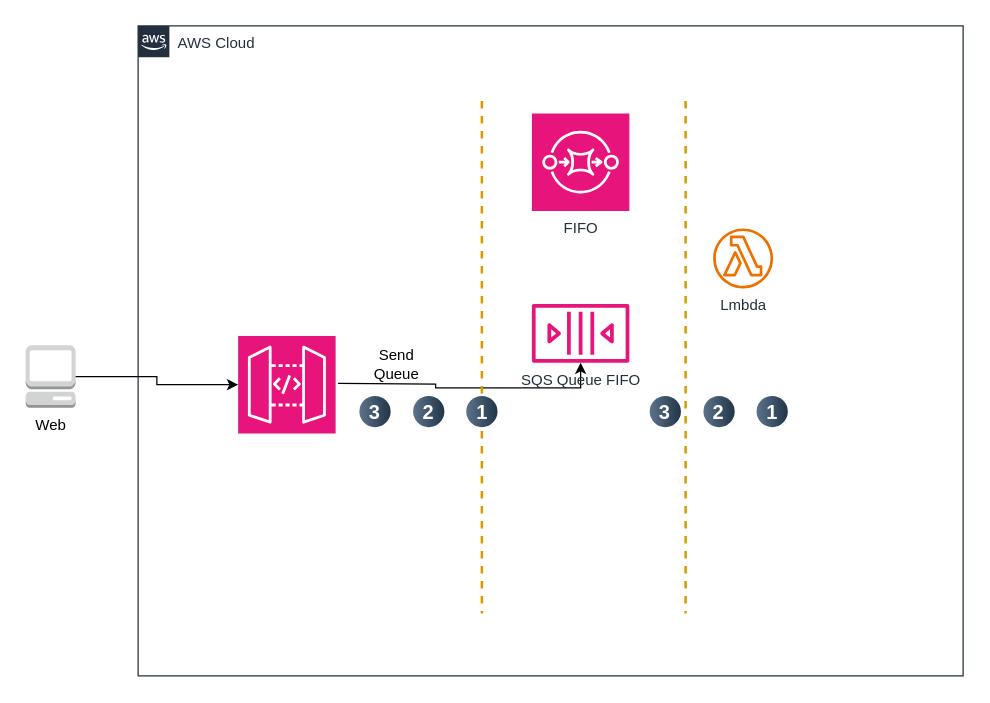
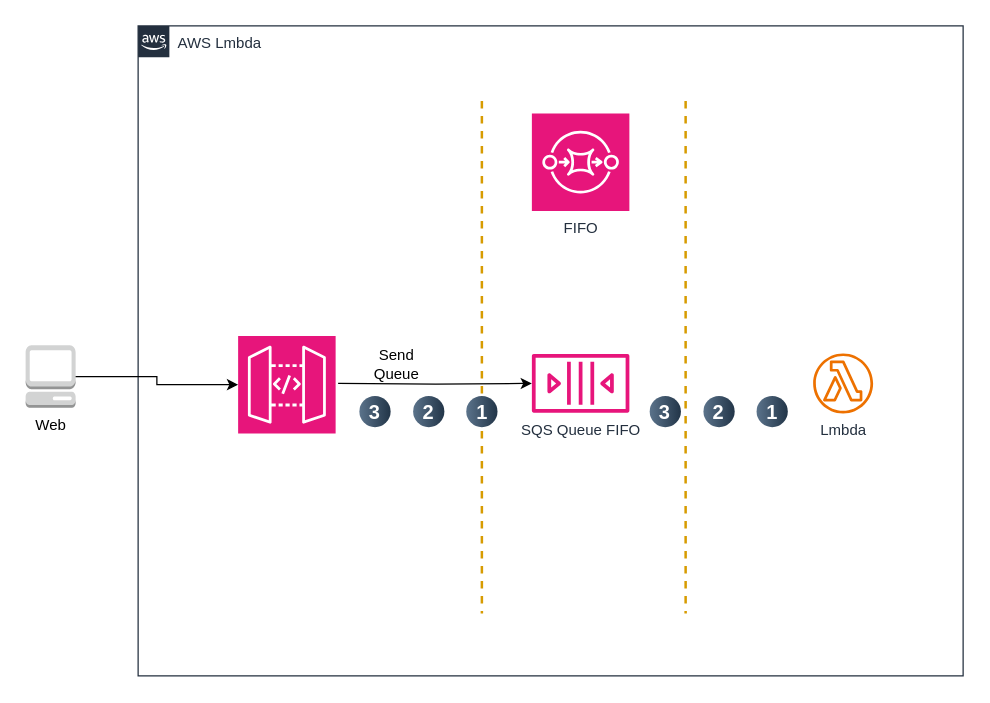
(212, 43) -> (214, 43)
(743, 258) -> (843, 383)
(581, 333) -> (581, 383)
